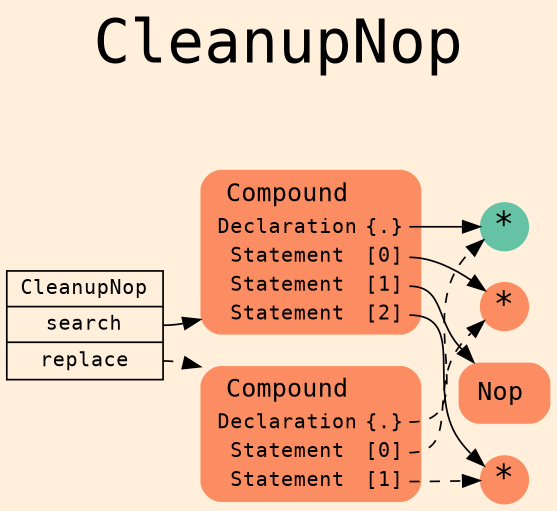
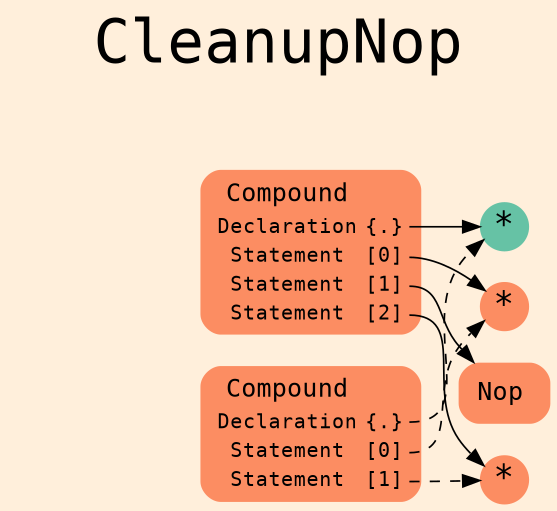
(85, 325) -> none
